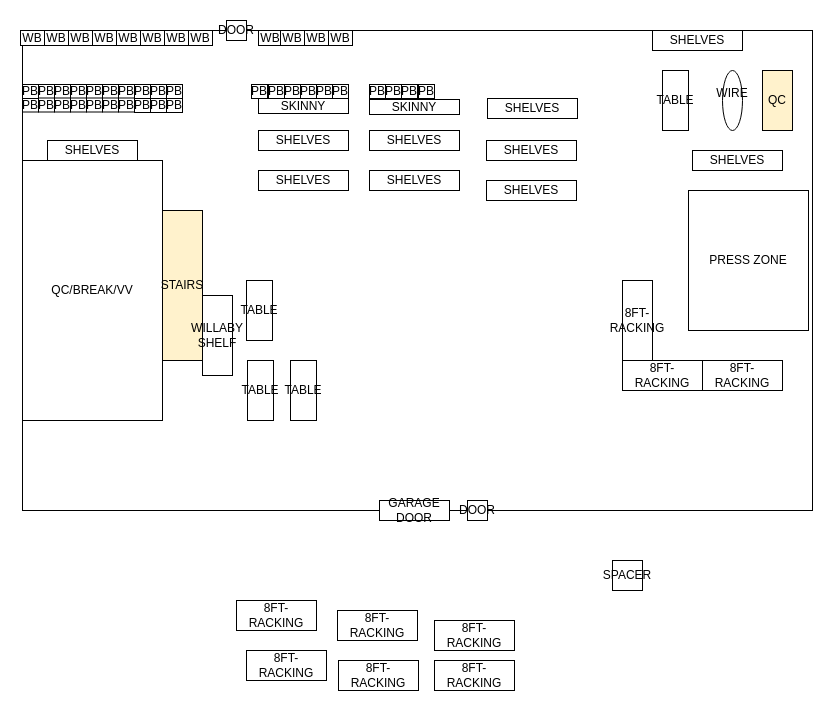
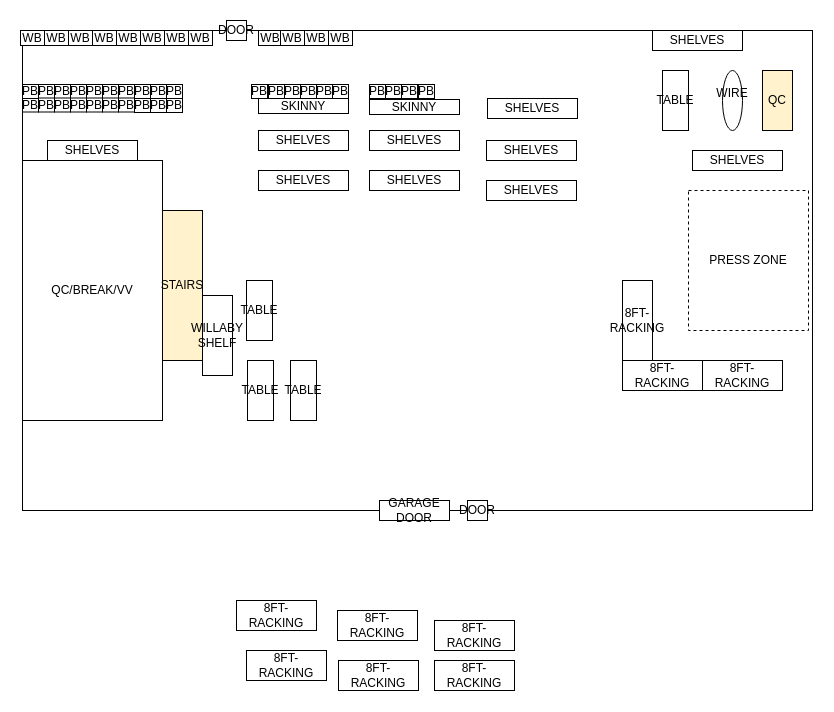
(749, 261) -> (749, 261)
(628, 576) -> none
